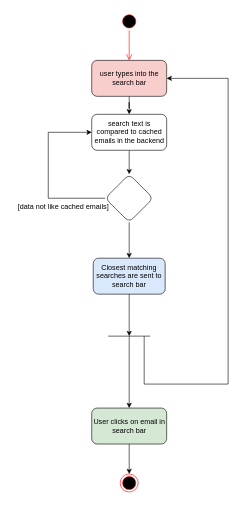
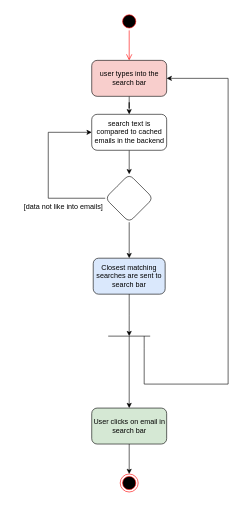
(64, 207) -> (64, 207)
